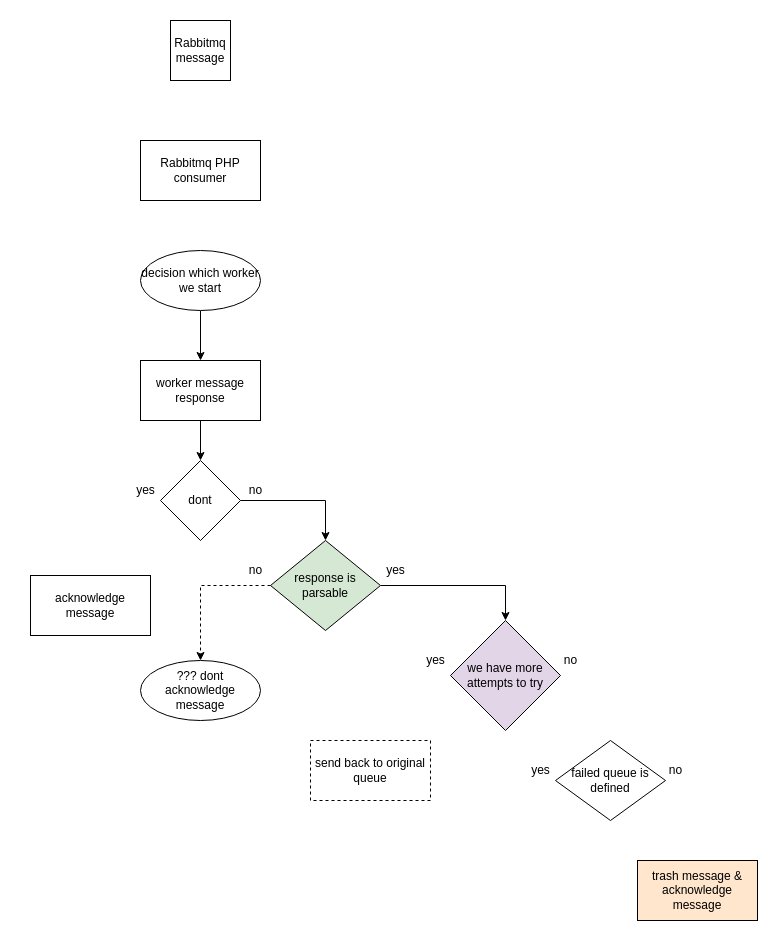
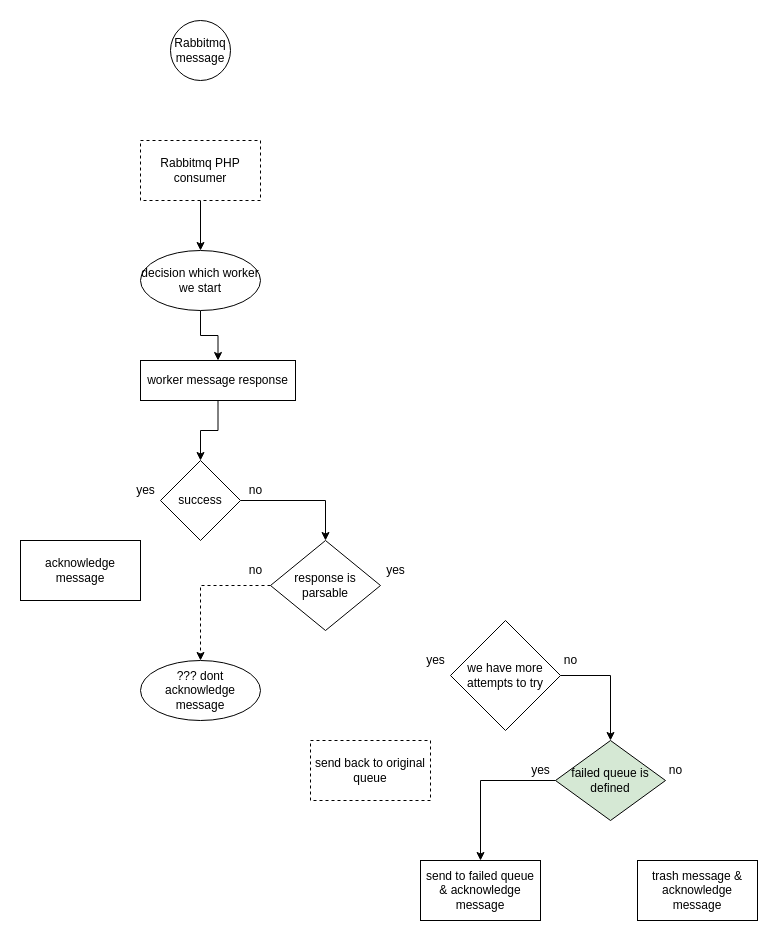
(201, 51) -> (201, 51)
(201, 171) -> (201, 171)
none -> (201, 222)
(201, 391) -> (218, 381)
(201, 501) -> (201, 501)
(326, 586) -> (326, 586)
(457, 586) -> none
(91, 606) -> (81, 571)
(506, 676) -> (506, 676)
none -> (611, 680)
none -> (482, 781)
(611, 781) -> (611, 781)
none -> (481, 891)
(698, 891) -> (698, 891)
